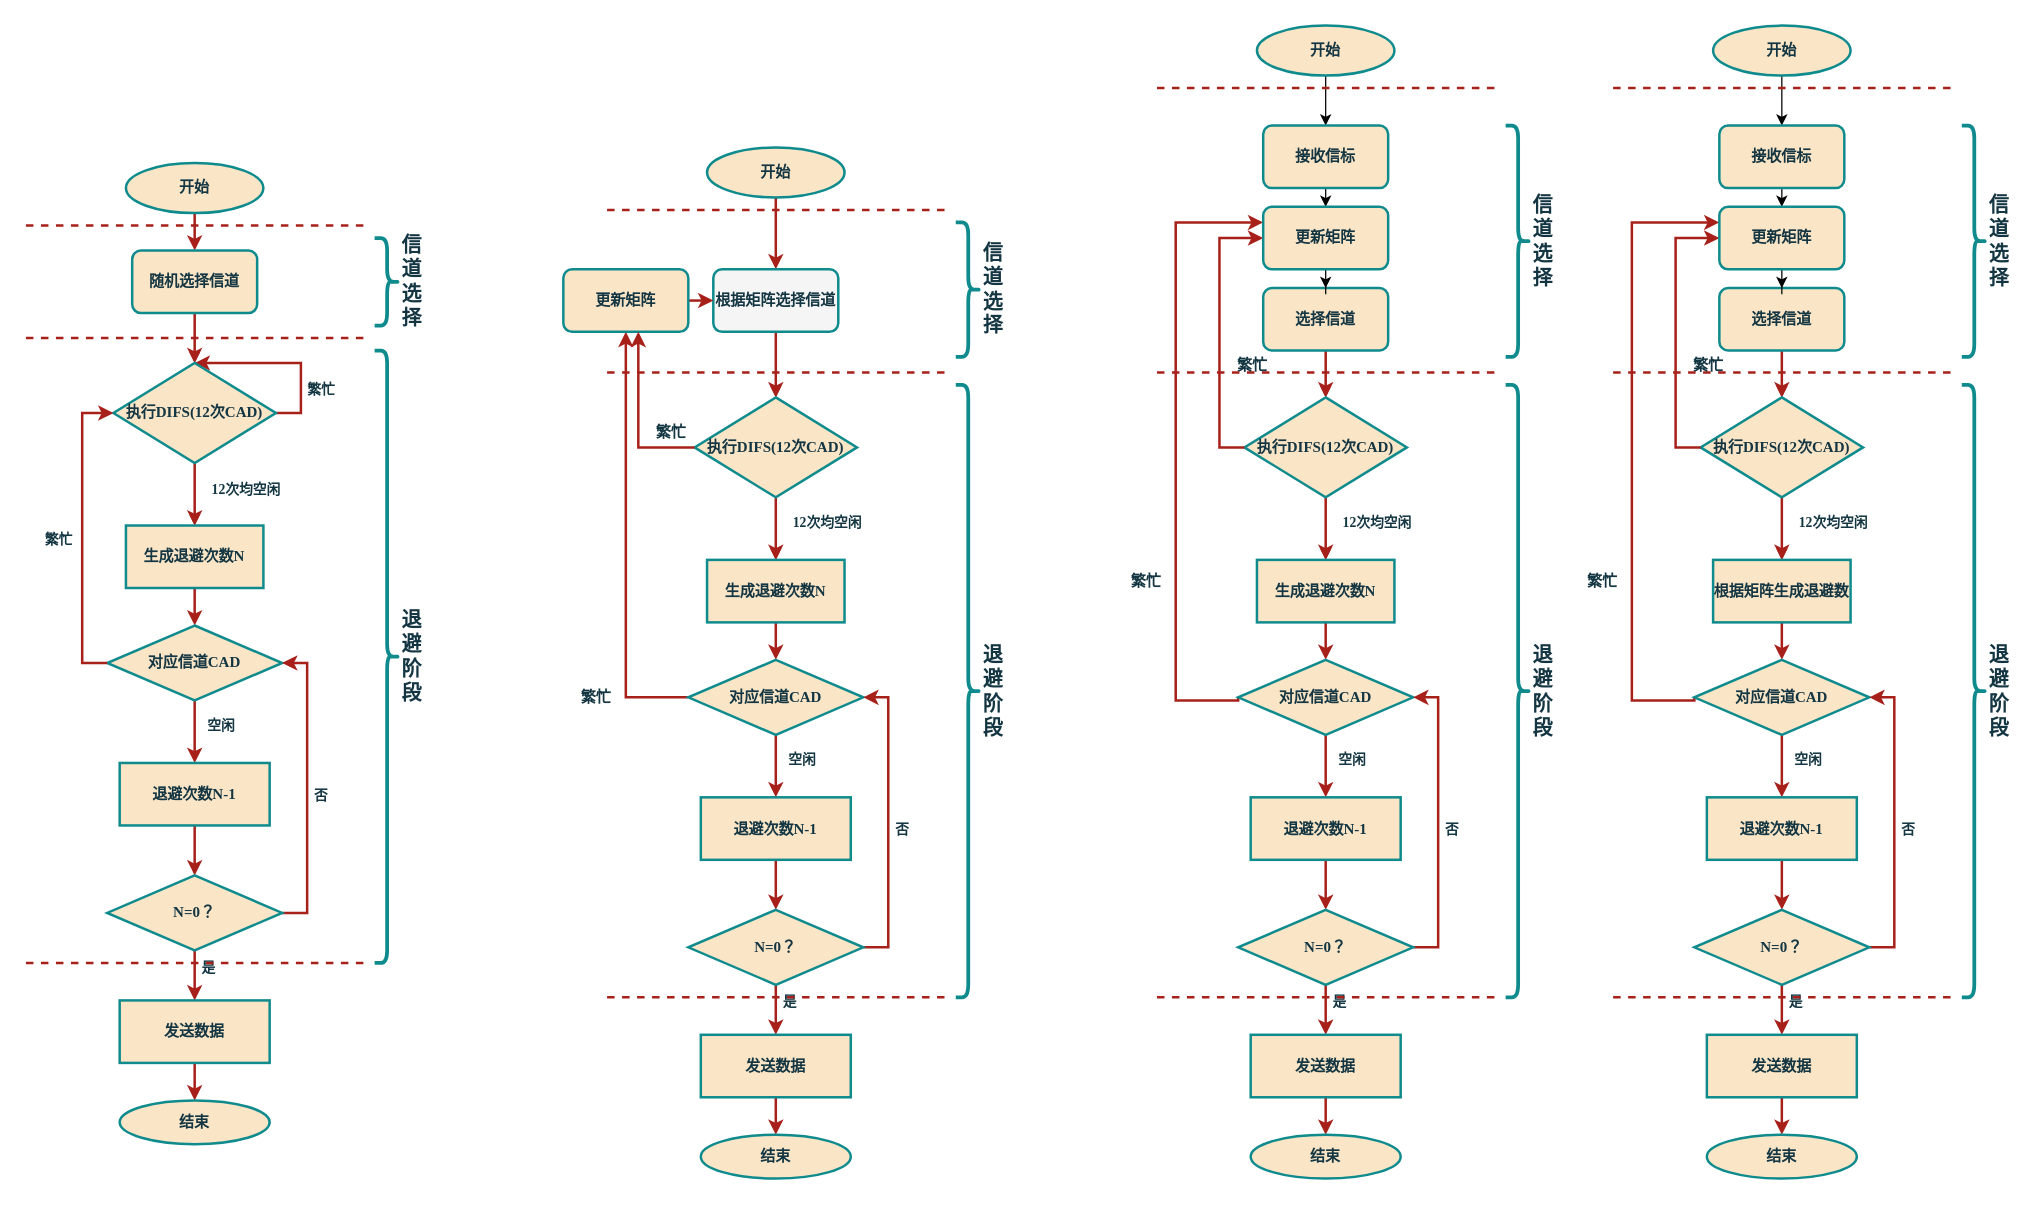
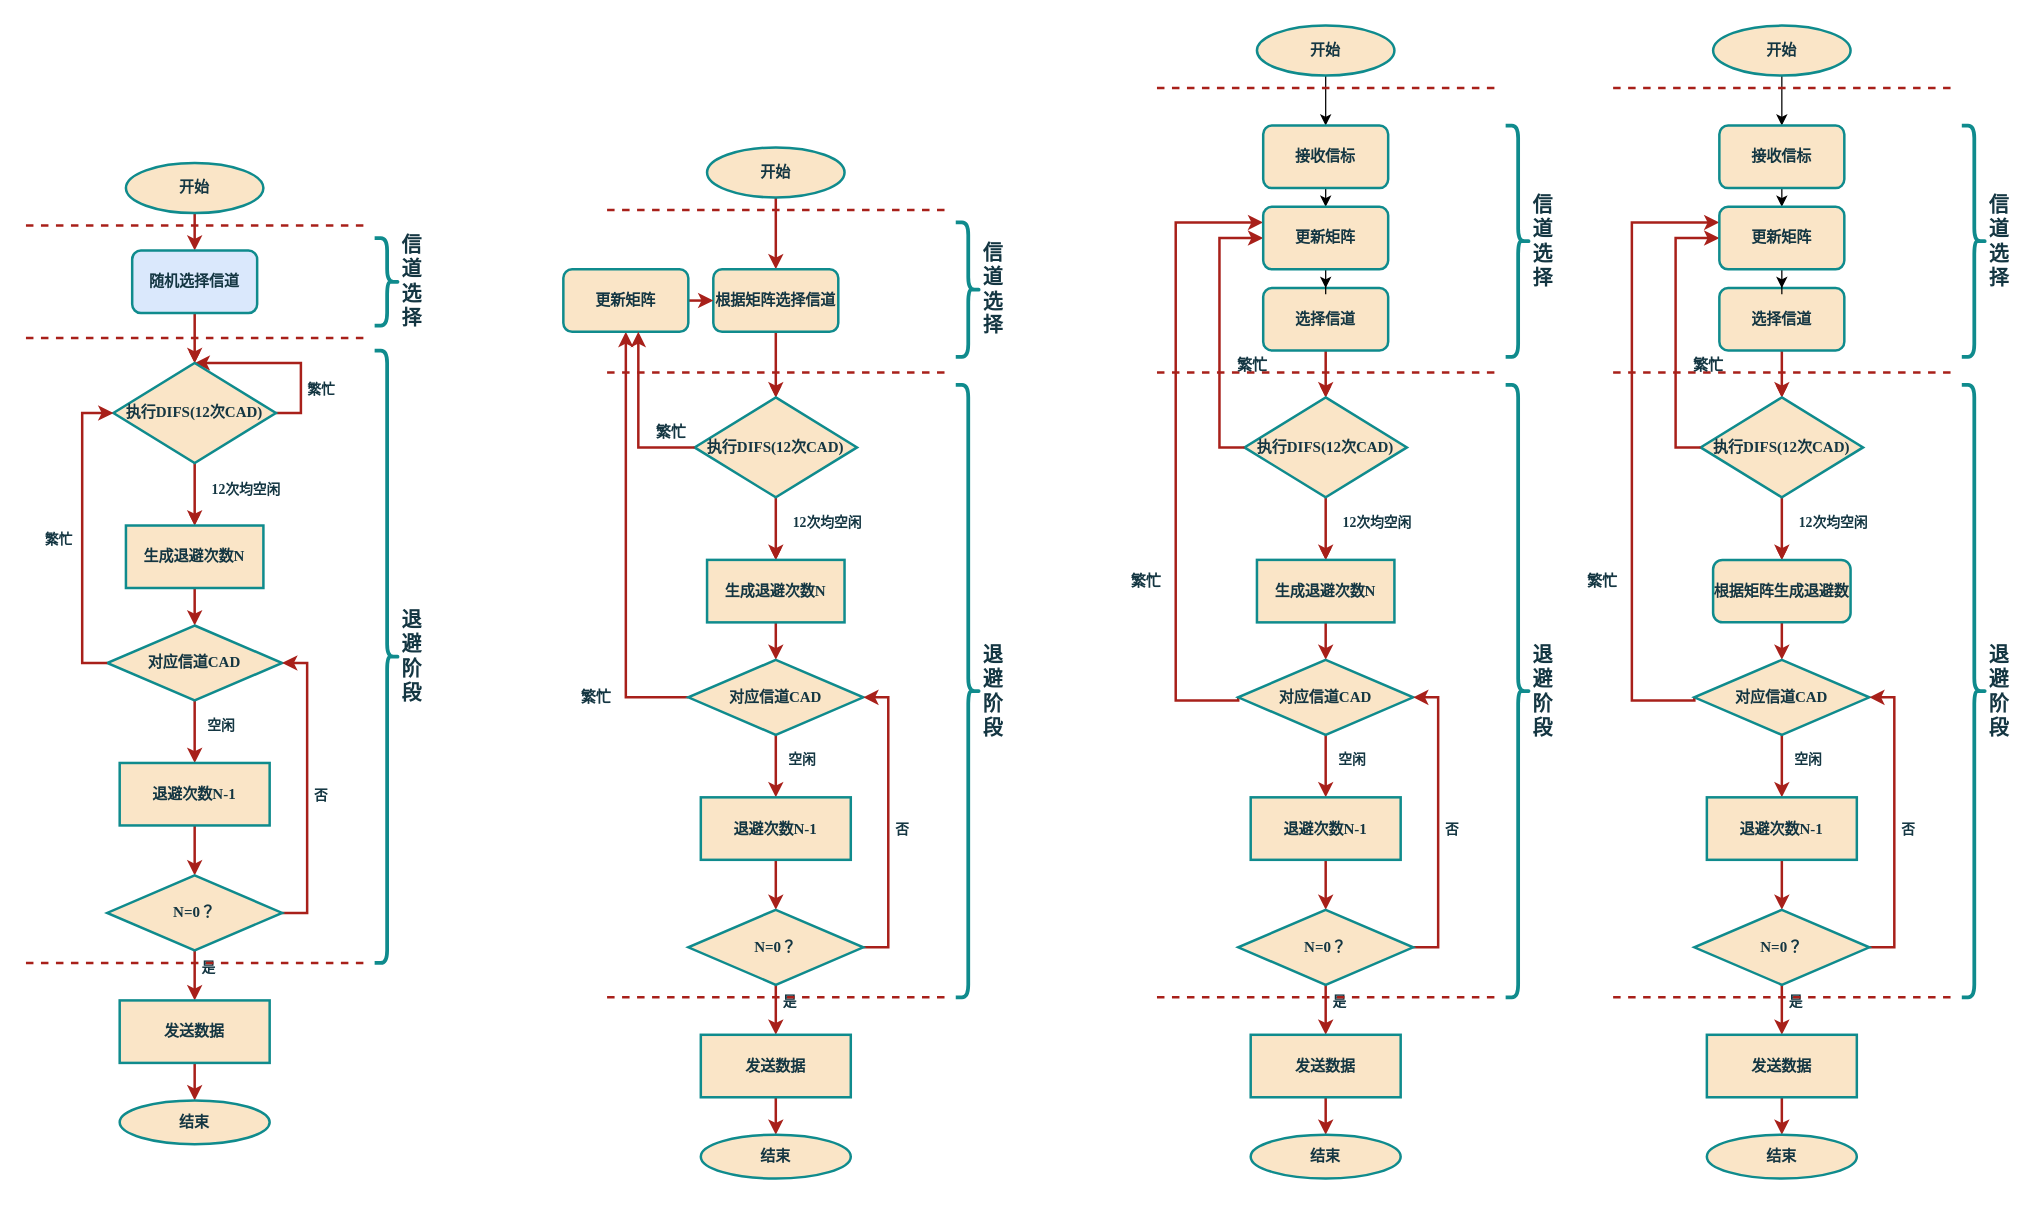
(194, 282) -> (194, 282)
(776, 301) -> (776, 301)
(1782, 591) -> (1782, 591)
